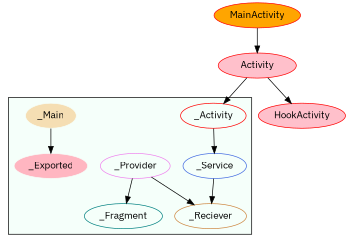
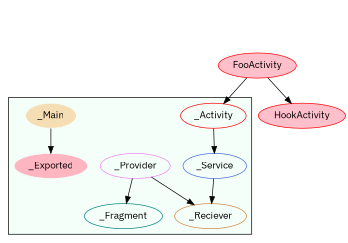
(257, 15) -> none
(257, 66) -> (257, 66)
